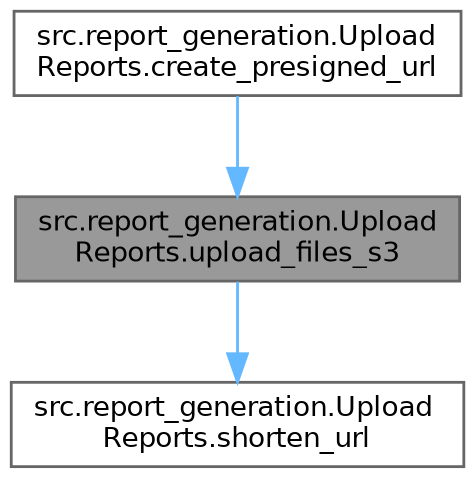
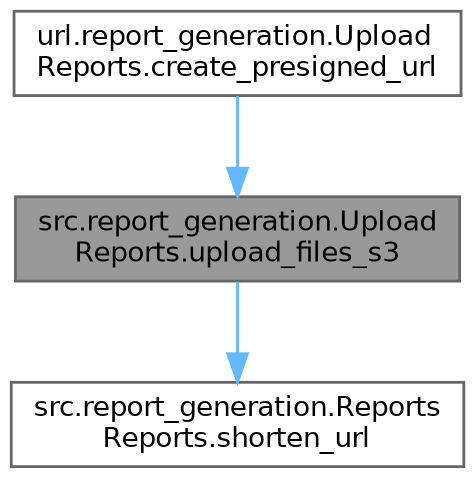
(238, 53) -> (238, 53)
(238, 424) -> (238, 424)
